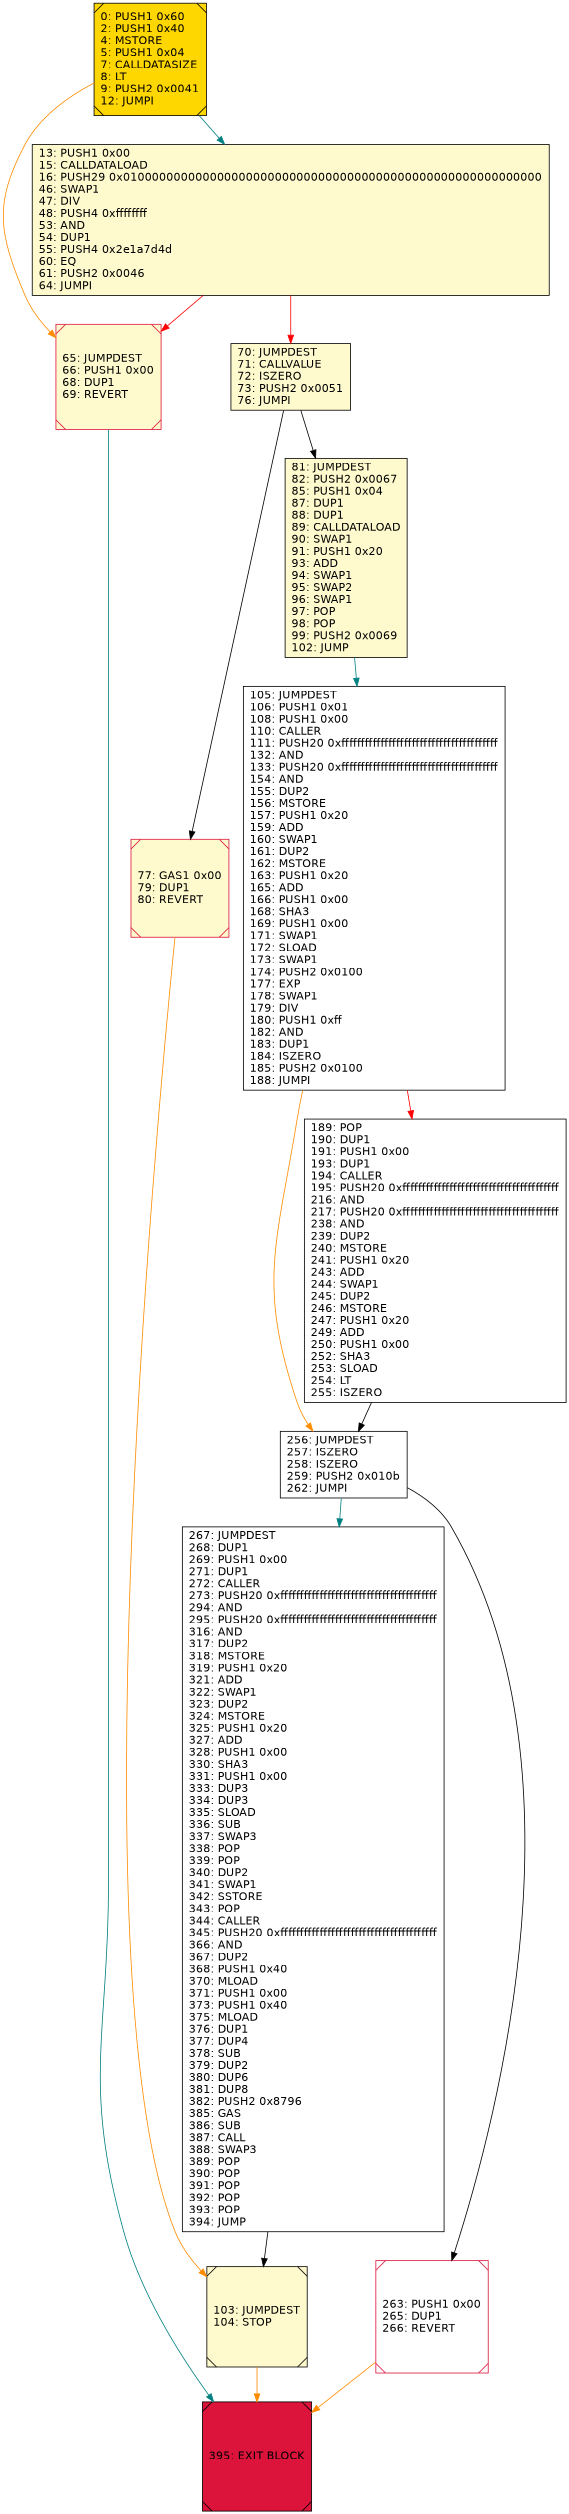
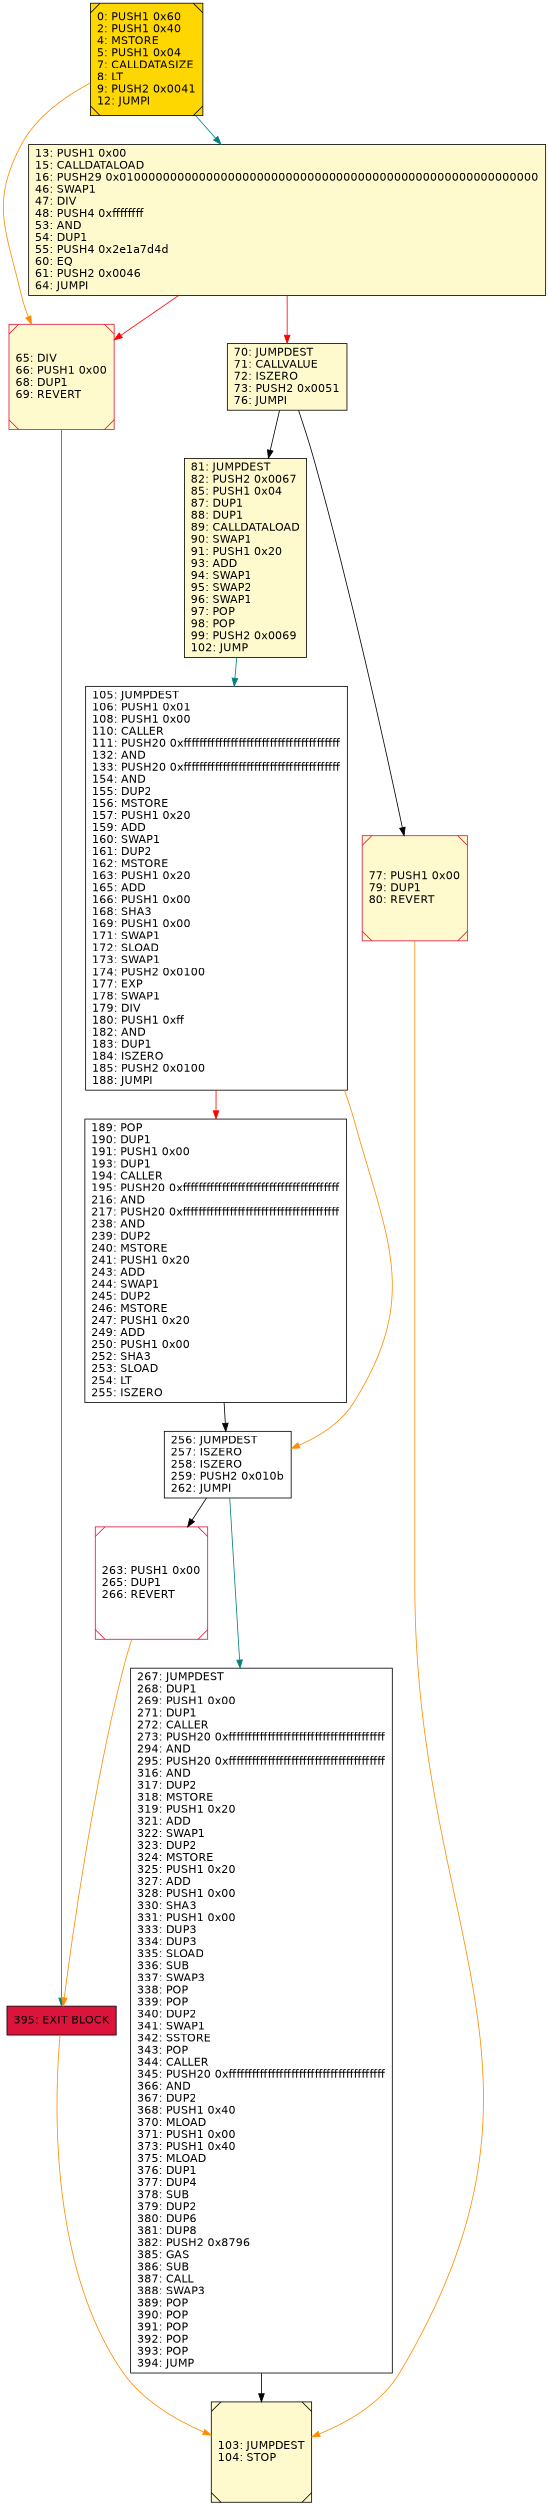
(109, 377) -> (62, 377)
(180, 888) -> (415, 888)
(257, 2380) -> (75, 2259)
(257, 2456) -> (62, 2021)
